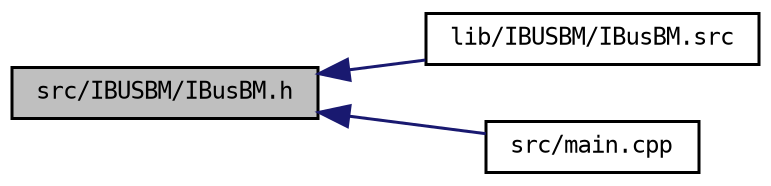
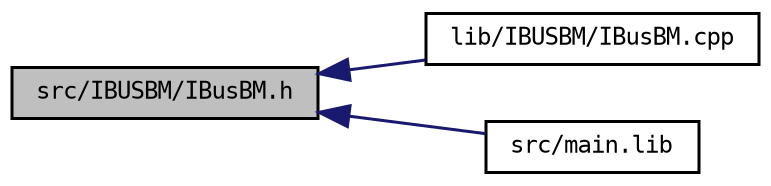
(592, 39) -> (592, 39)
(592, 147) -> (592, 147)
